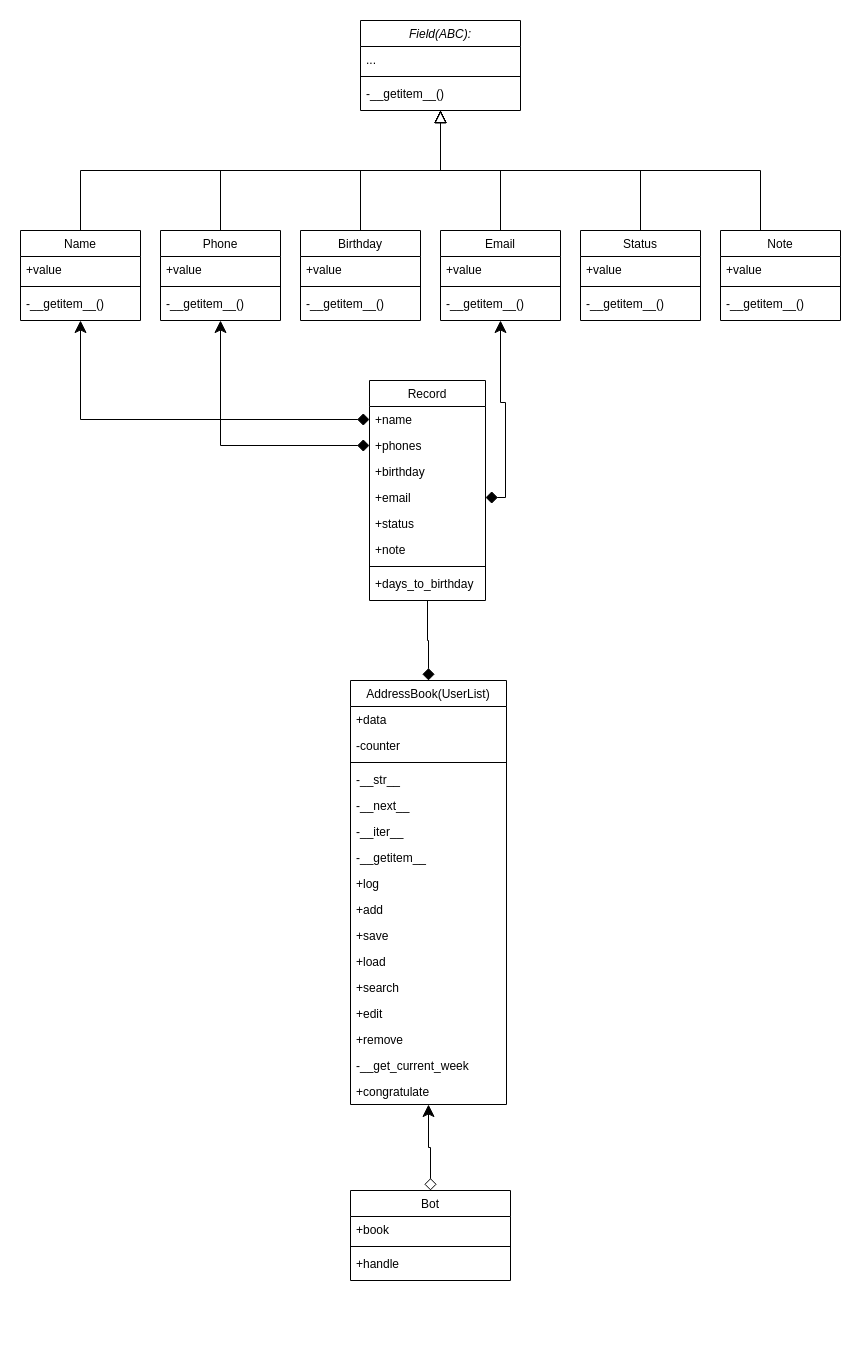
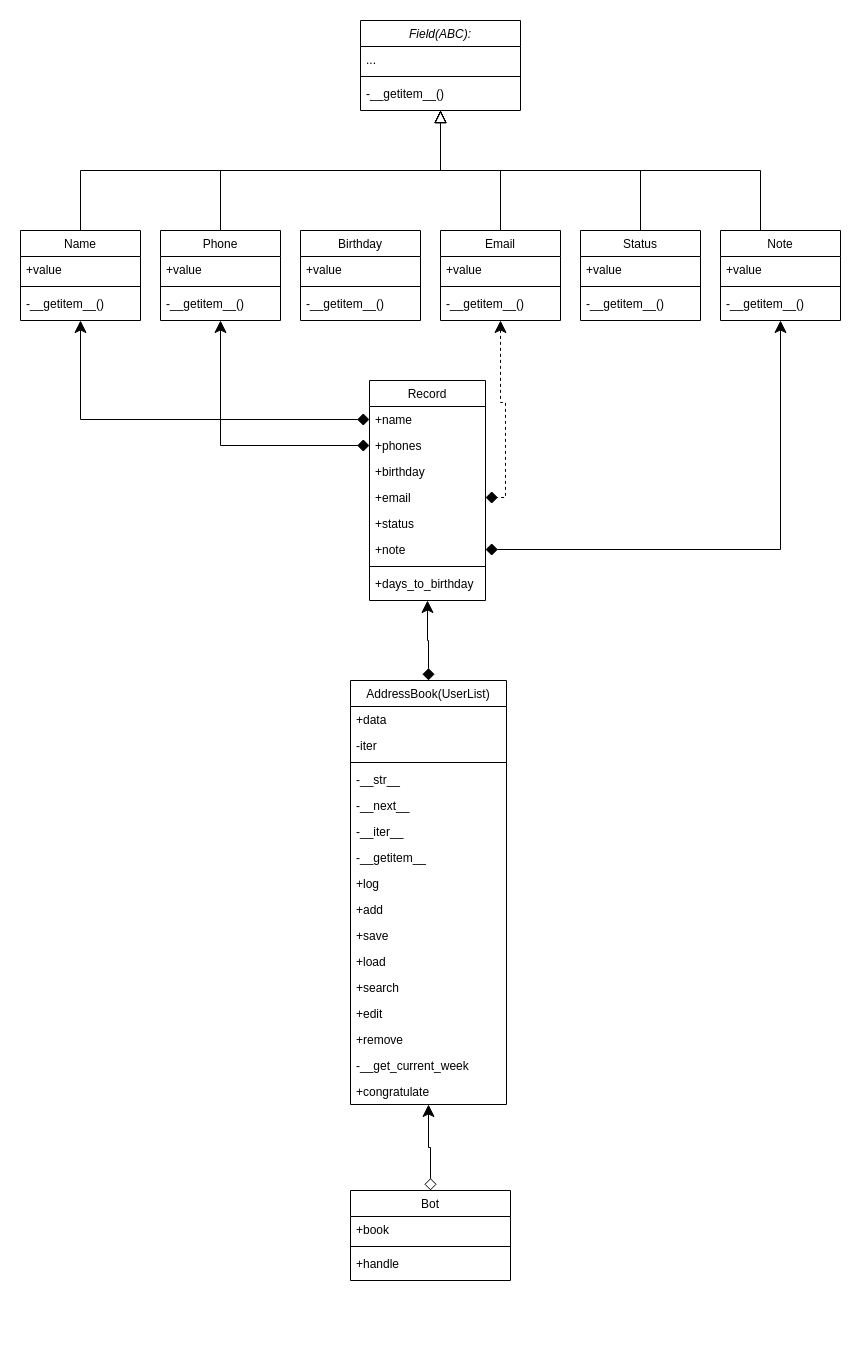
(361, 202) -> none
(506, 416) -> (506, 416)
none -> (748, 550)
(428, 608) -> (428, 612)
(383, 746) -> (371, 746)
